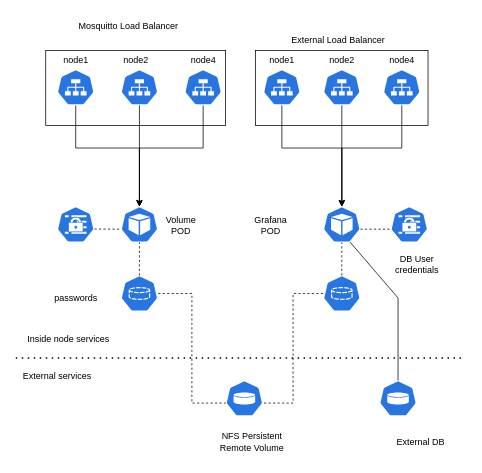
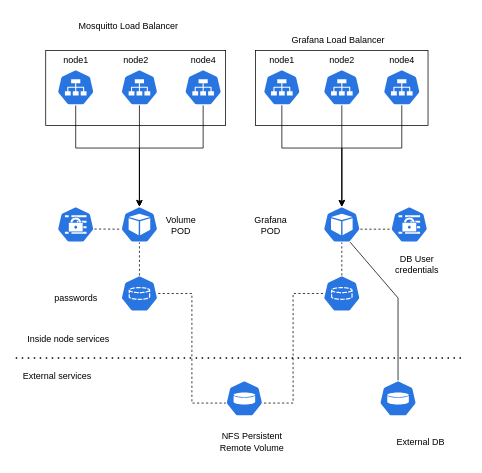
(338, 45) -> (338, 45)
